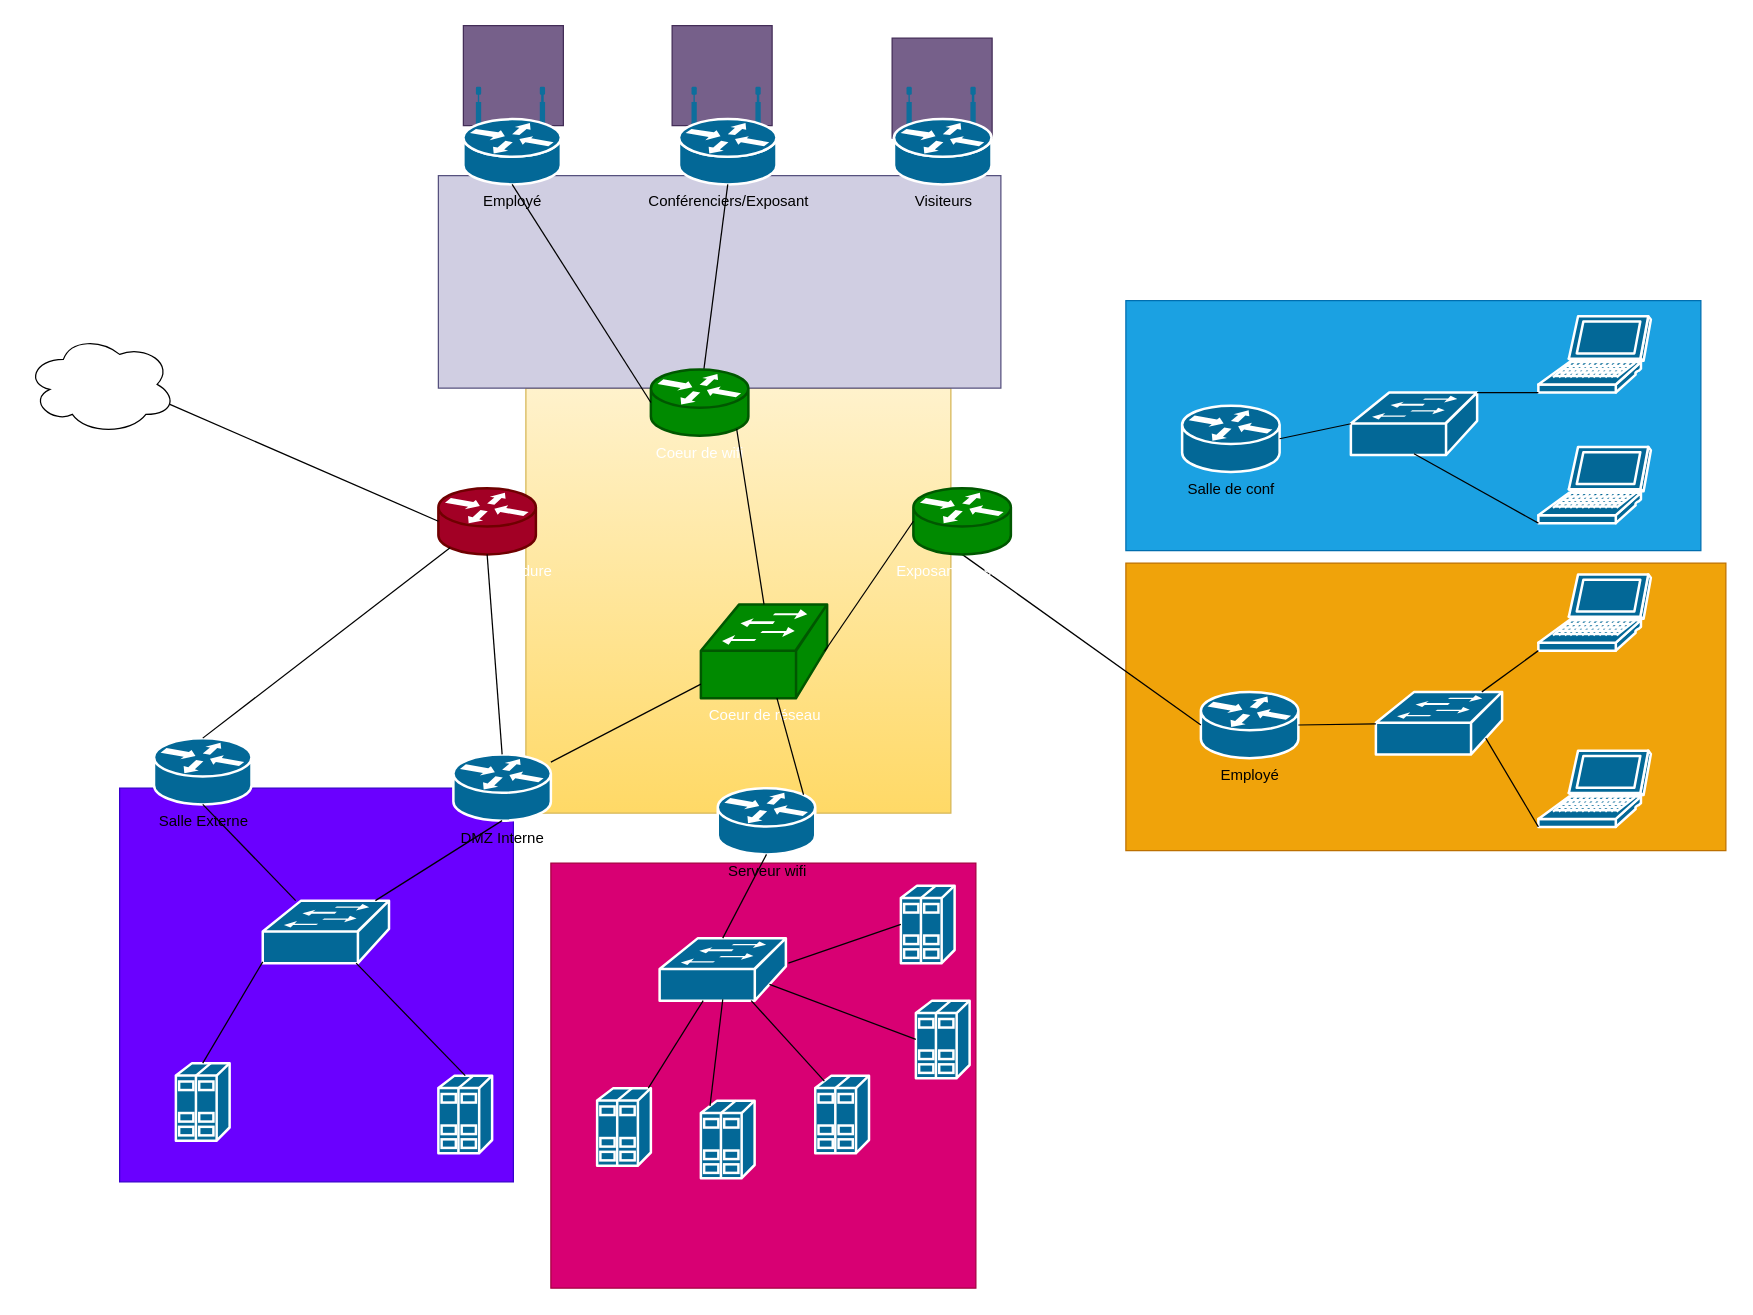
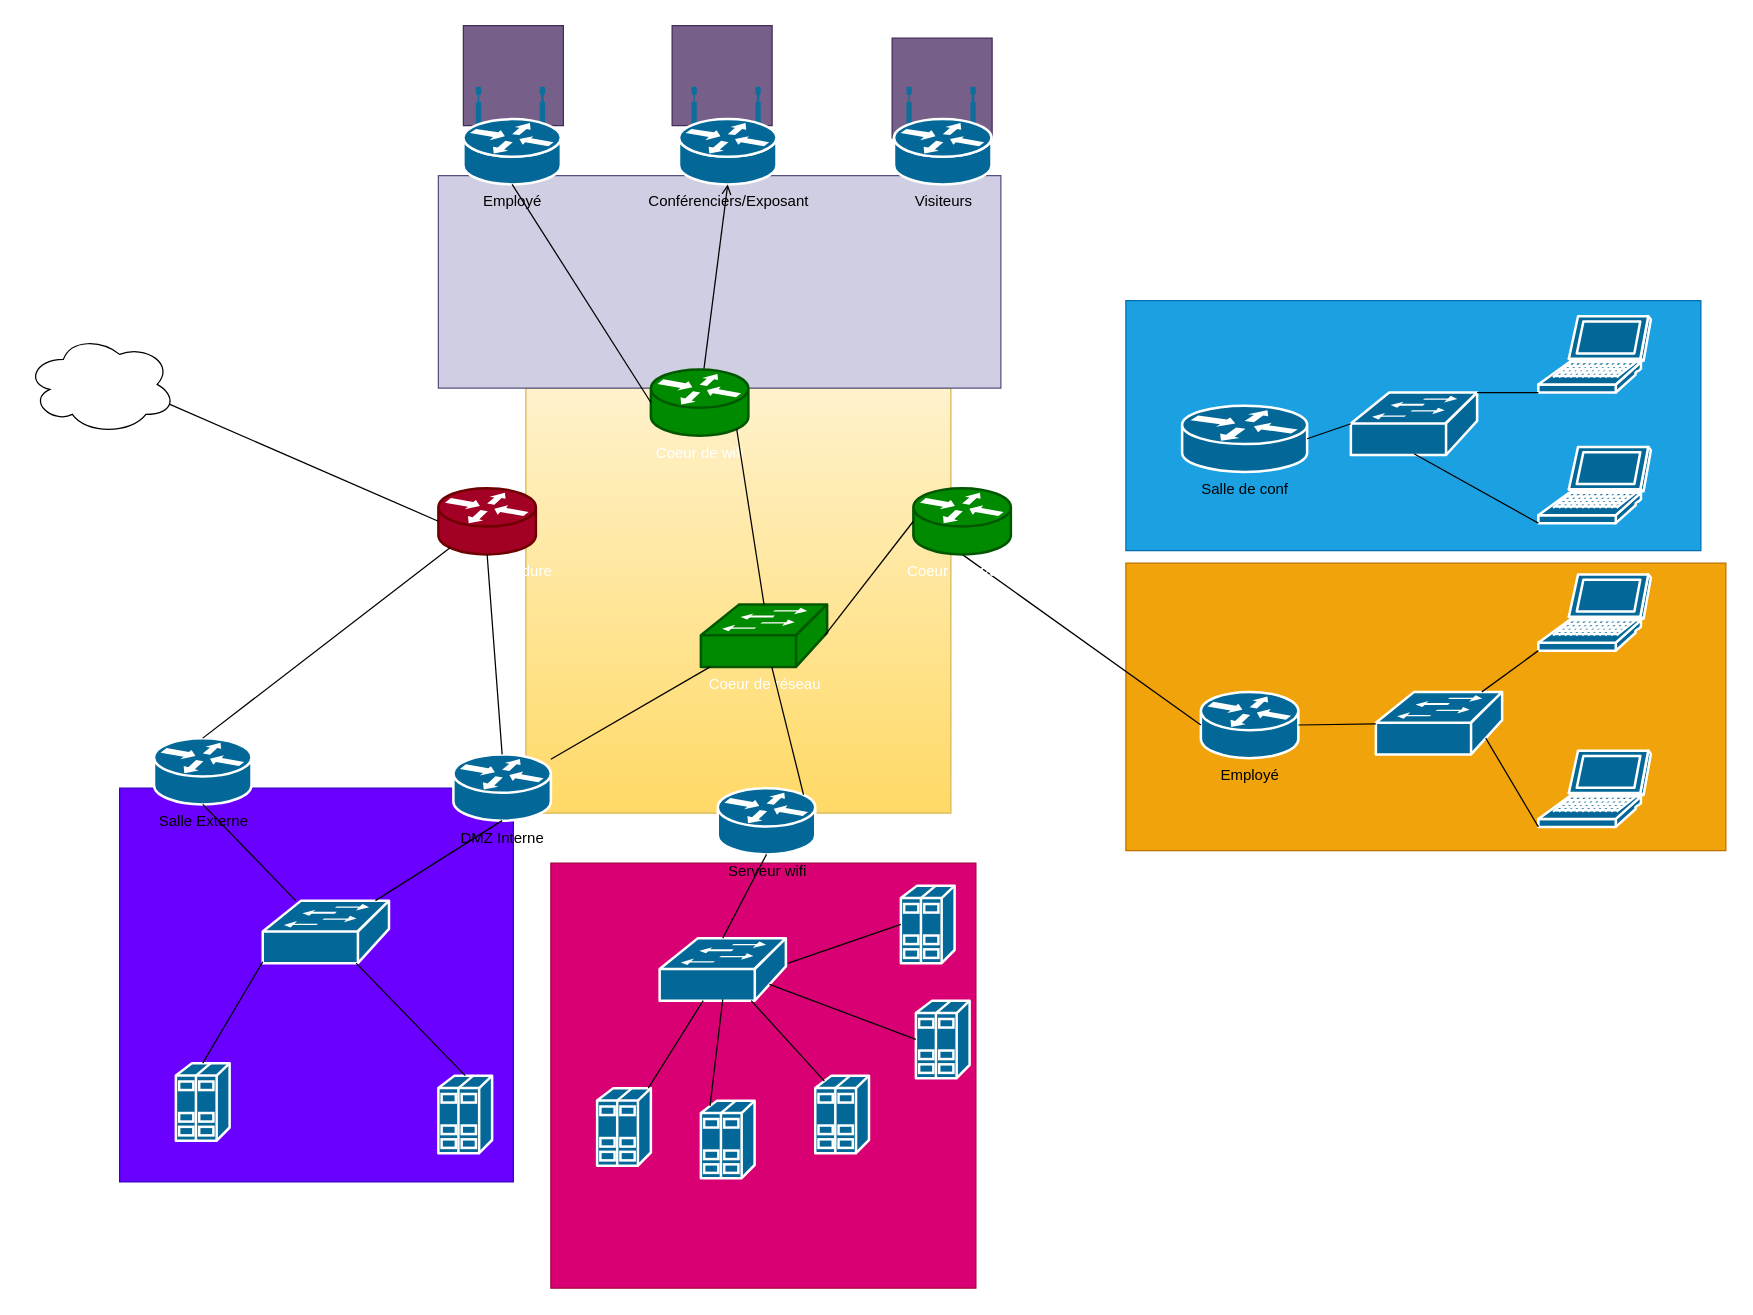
(727, 188) -> (727, 190)
(1231, 439) -> (1244, 439)
(963, 572) -> (963, 572)
(764, 651) -> (764, 636)
